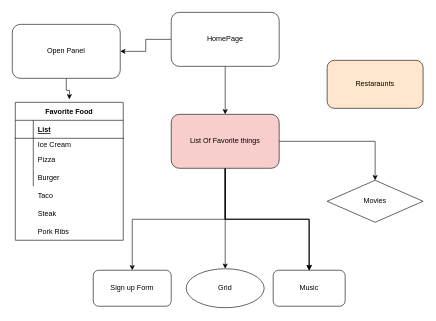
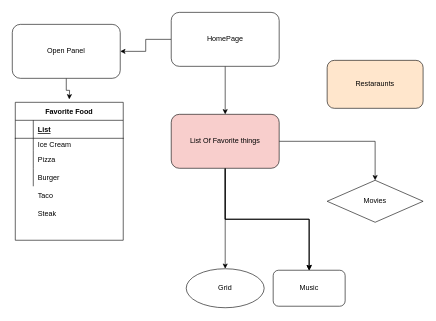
(132, 219) -> none
(78, 231) -> none
(132, 288) -> none
